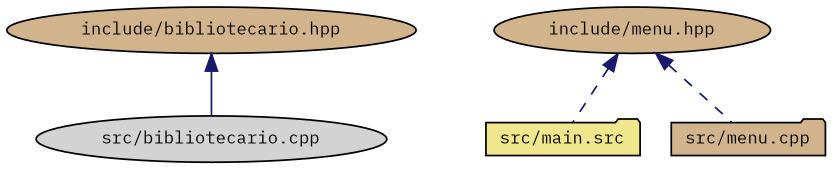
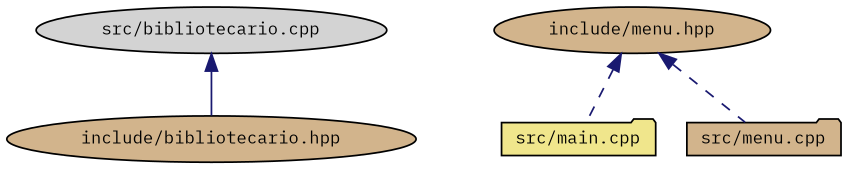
(211, 94) -> (211, 94)
(563, 139) -> (579, 139)
